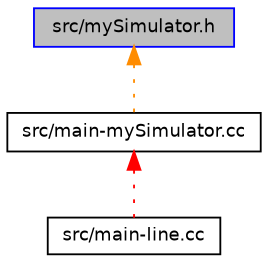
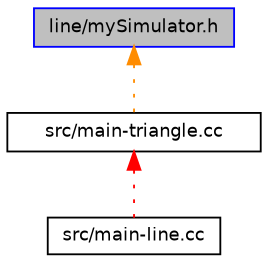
(134, 28) -> (134, 28)
(134, 132) -> (134, 132)
